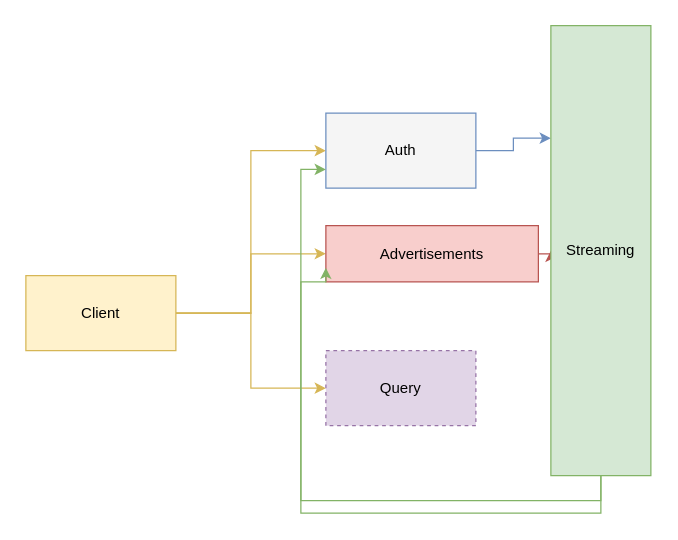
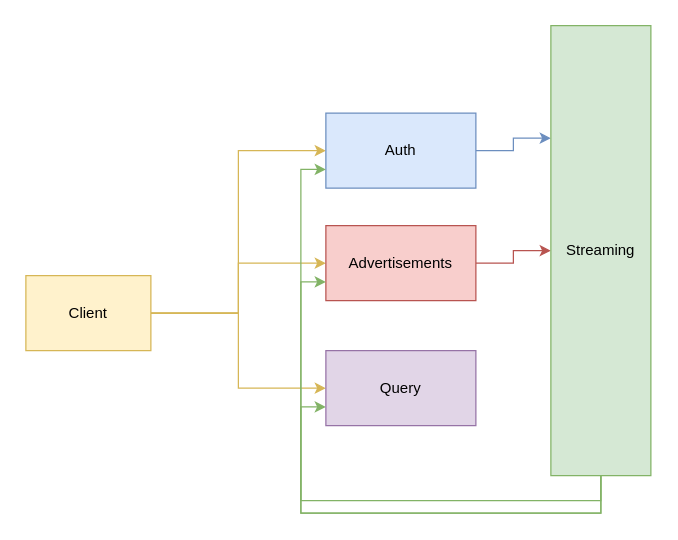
(401, 151) -> (401, 151)
(432, 254) -> (401, 263)
(101, 313) -> (88, 313)
(401, 388) -> (401, 388)
none -> (310, 407)
